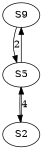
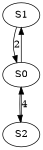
(21, 15) -> (21, 15)
(21, 75) -> (21, 75)
